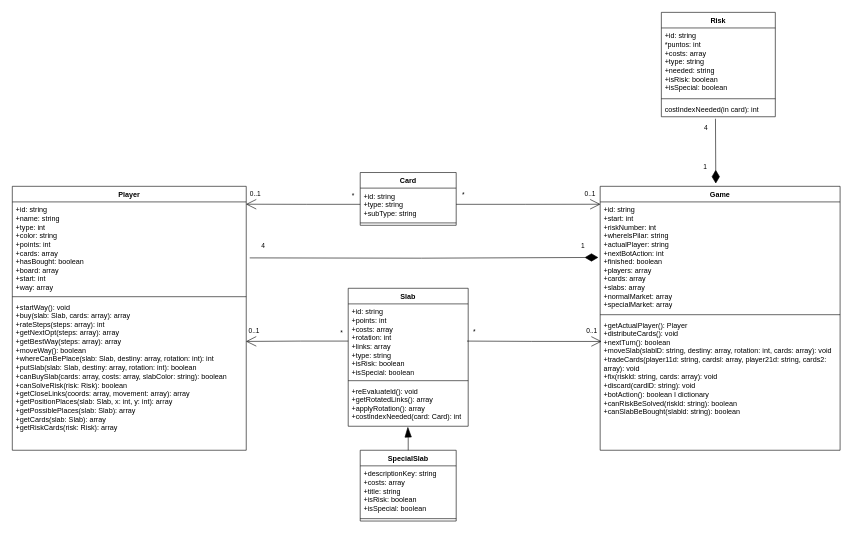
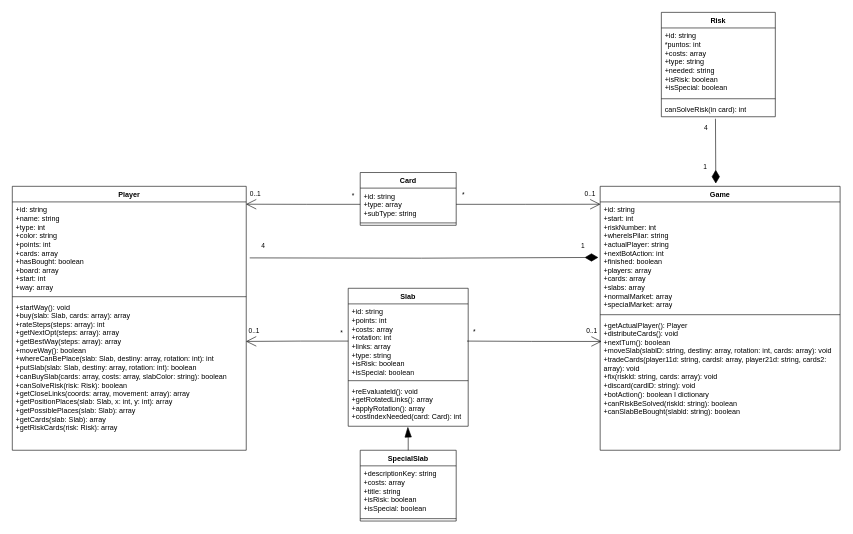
(719, 110) -> (711, 110)
(393, 205) -> (393, 205)
